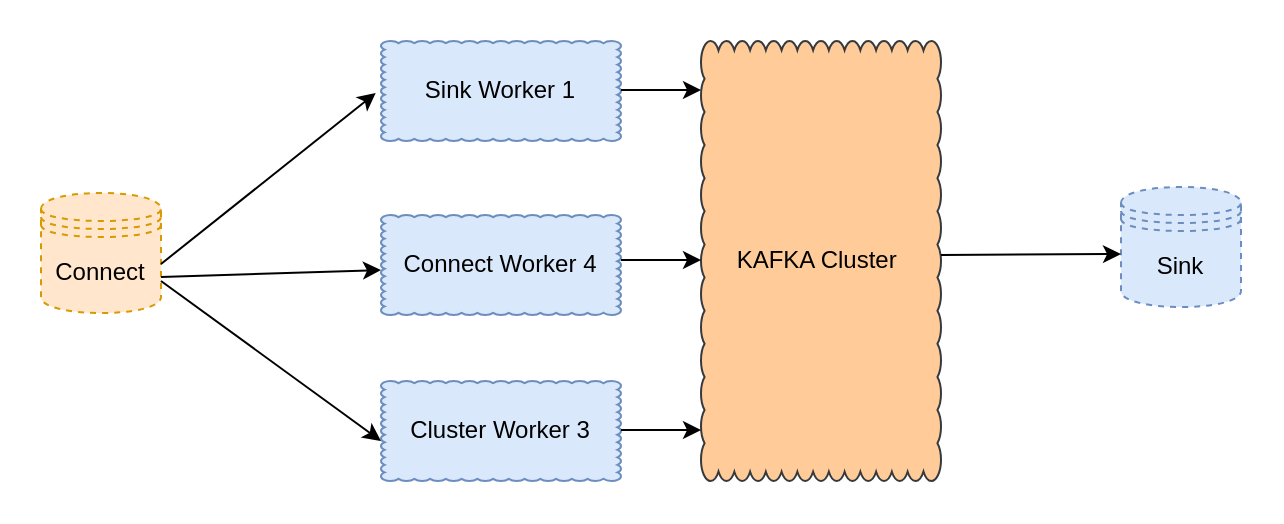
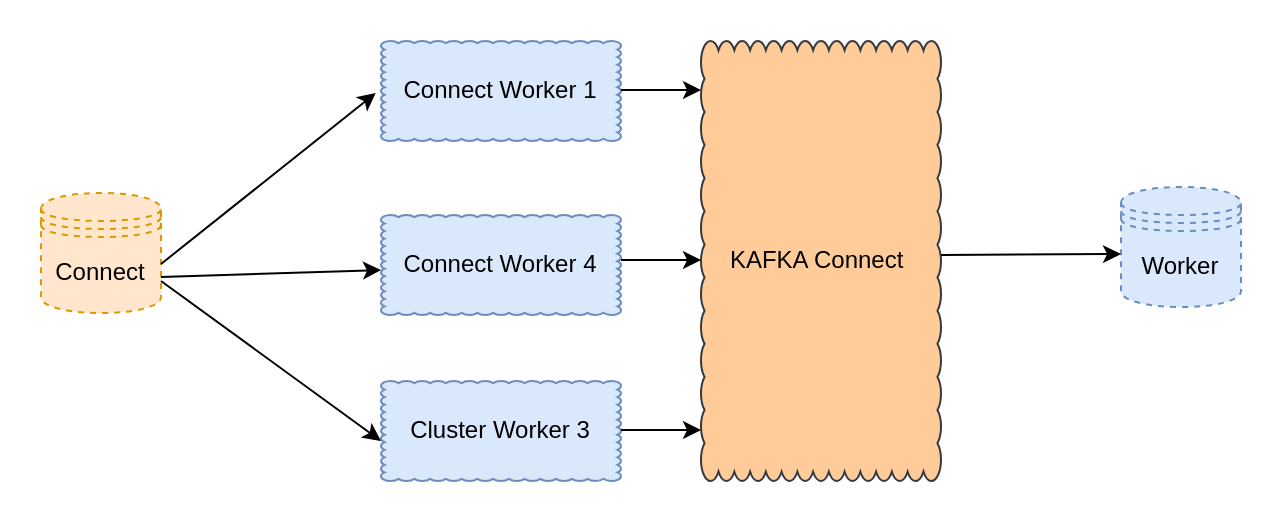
(501, 91) -> (501, 91)
(821, 261) -> (821, 261)
(1181, 267) -> (1181, 267)
